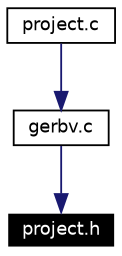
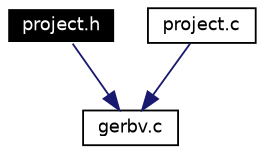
(61, 170) -> (91, 69)
